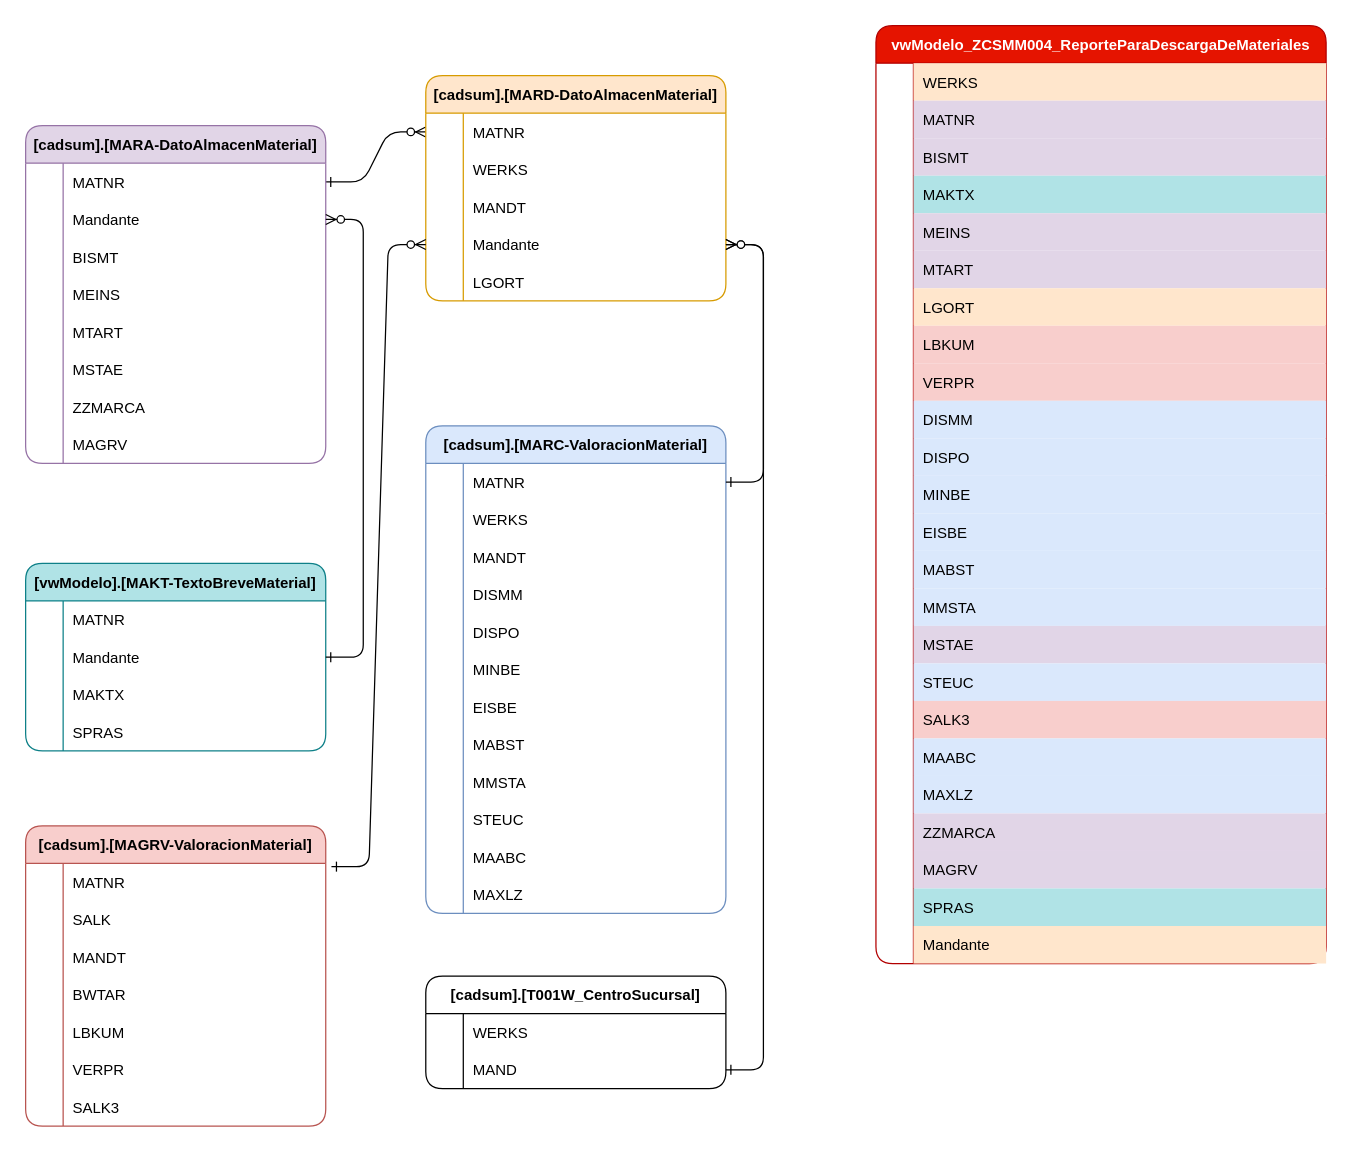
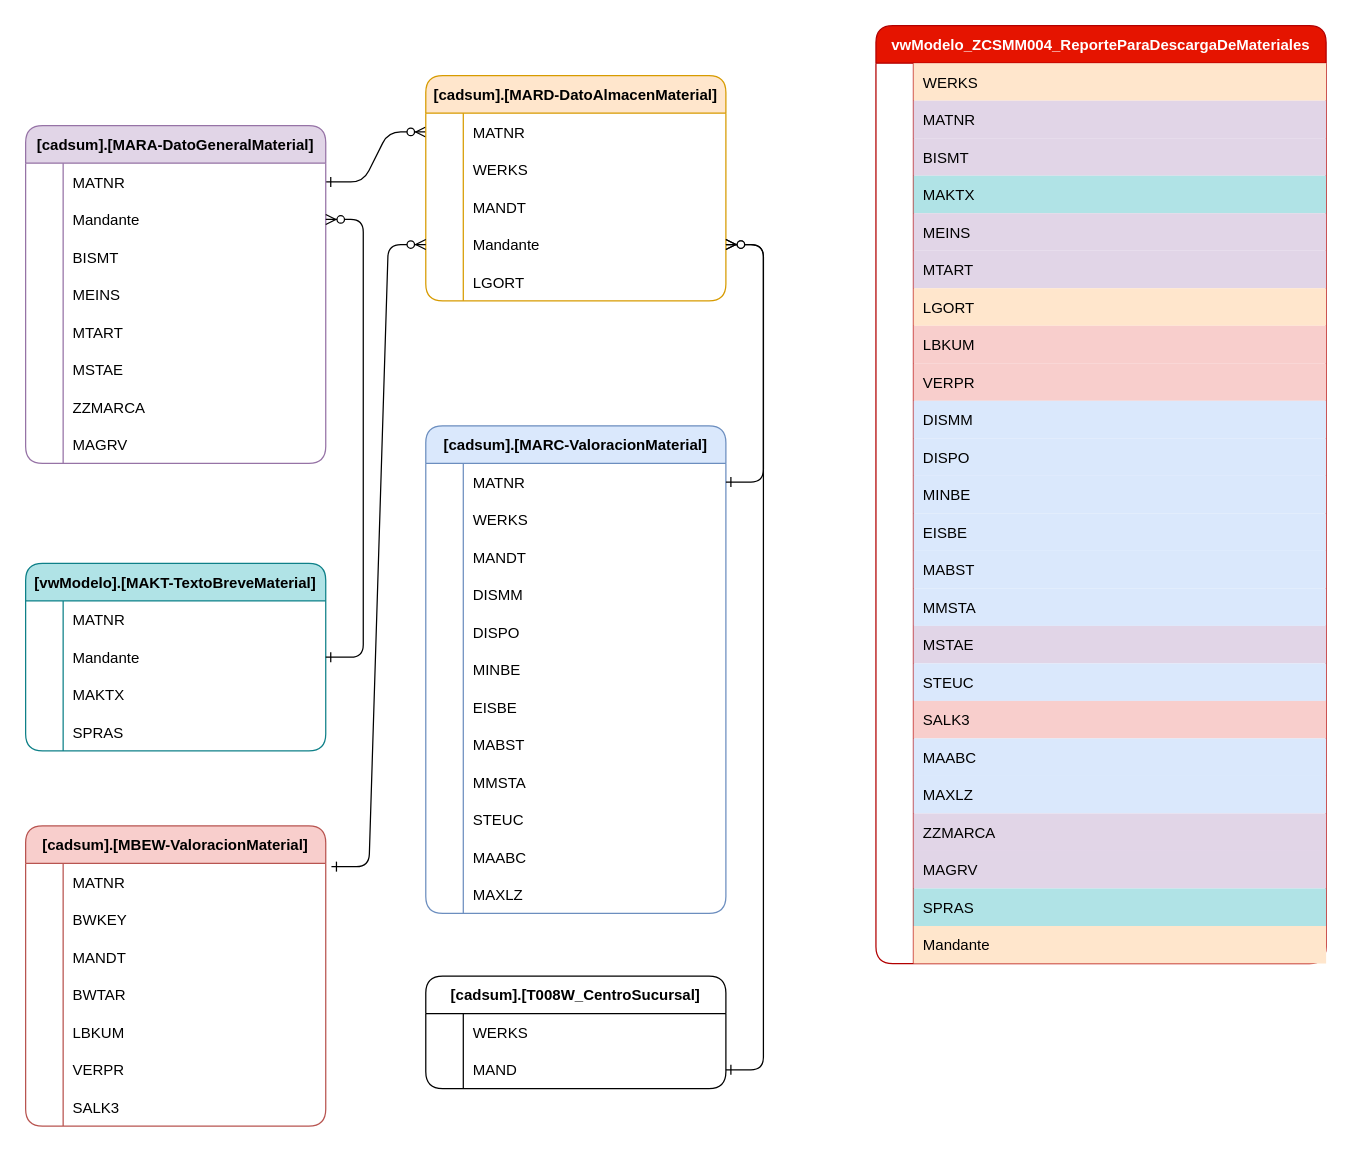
(175, 145) -> (175, 145)
(175, 845) -> (175, 845)
(89, 920) -> (94, 920)
(575, 995) -> (575, 995)
